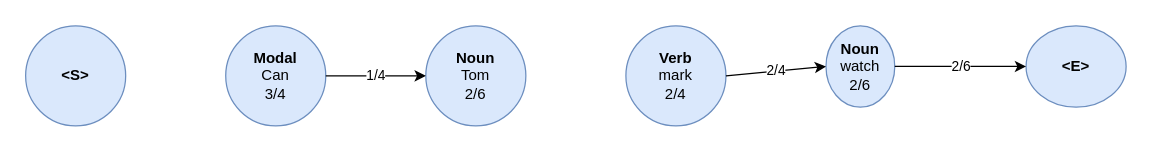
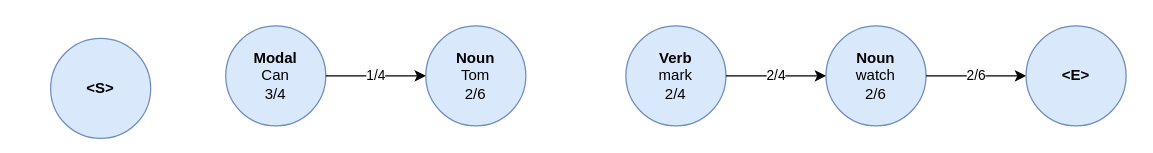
(860, 66) -> (876, 76)
(1076, 66) -> (1076, 76)
(76, 76) -> (101, 88)
